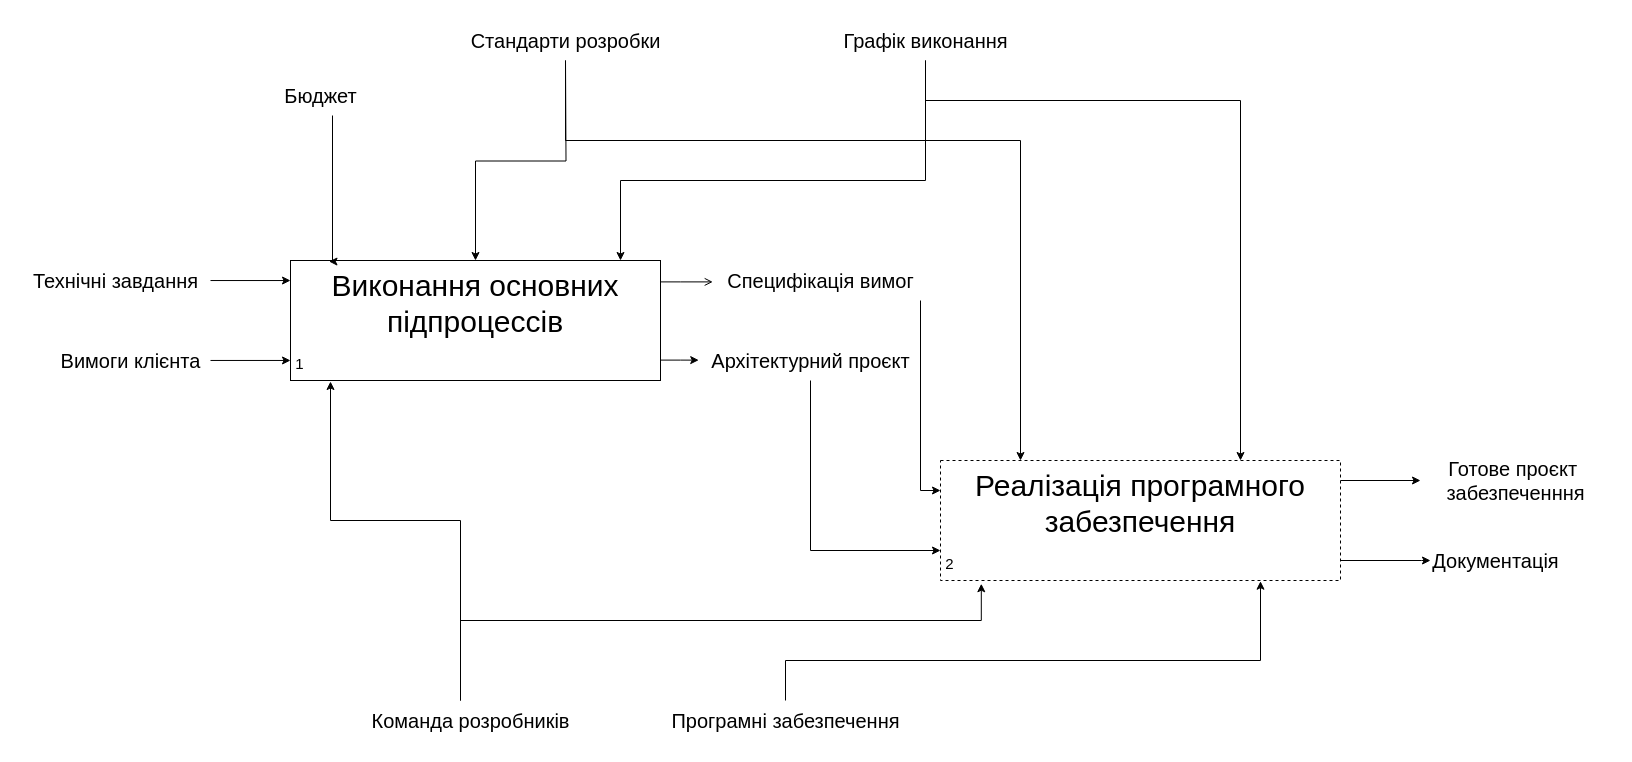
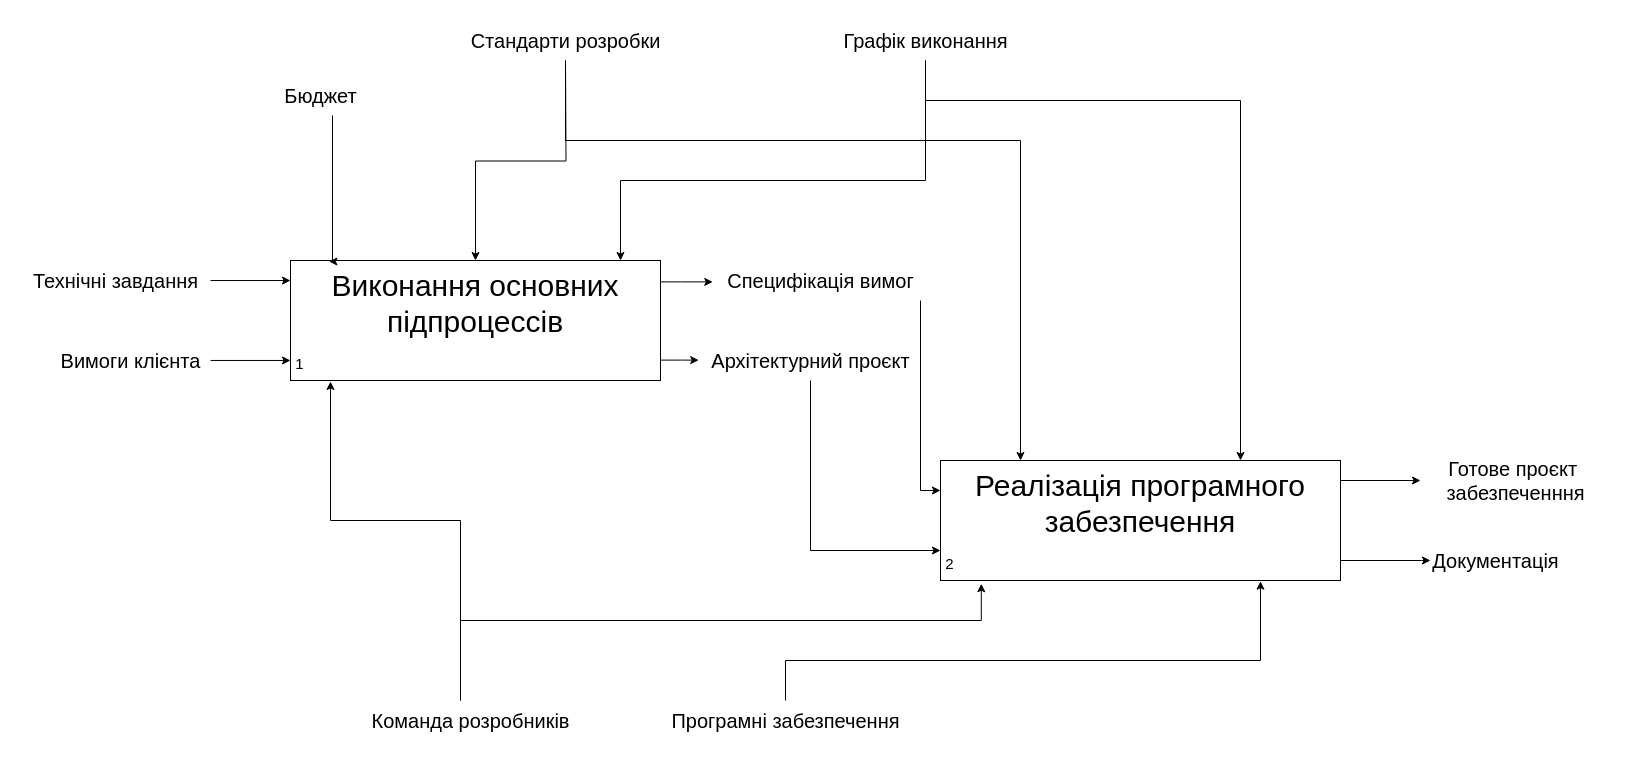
(706, 282) -> (704, 282)
(1141, 521) -> (1141, 521)
